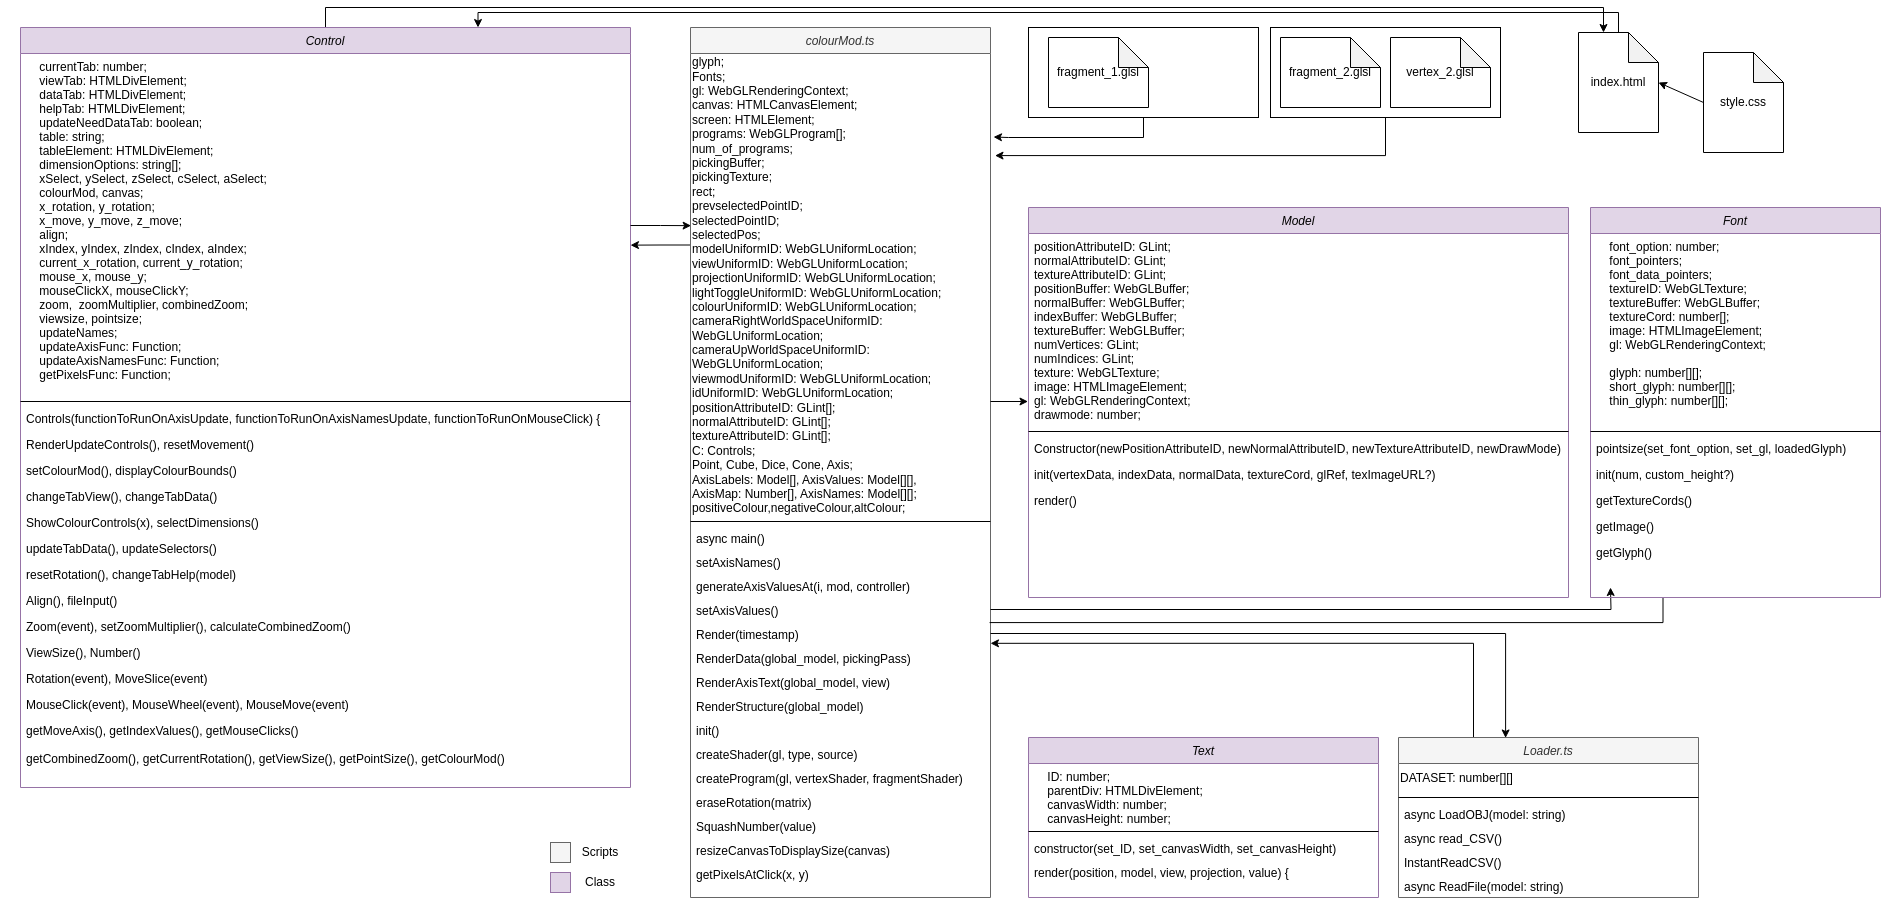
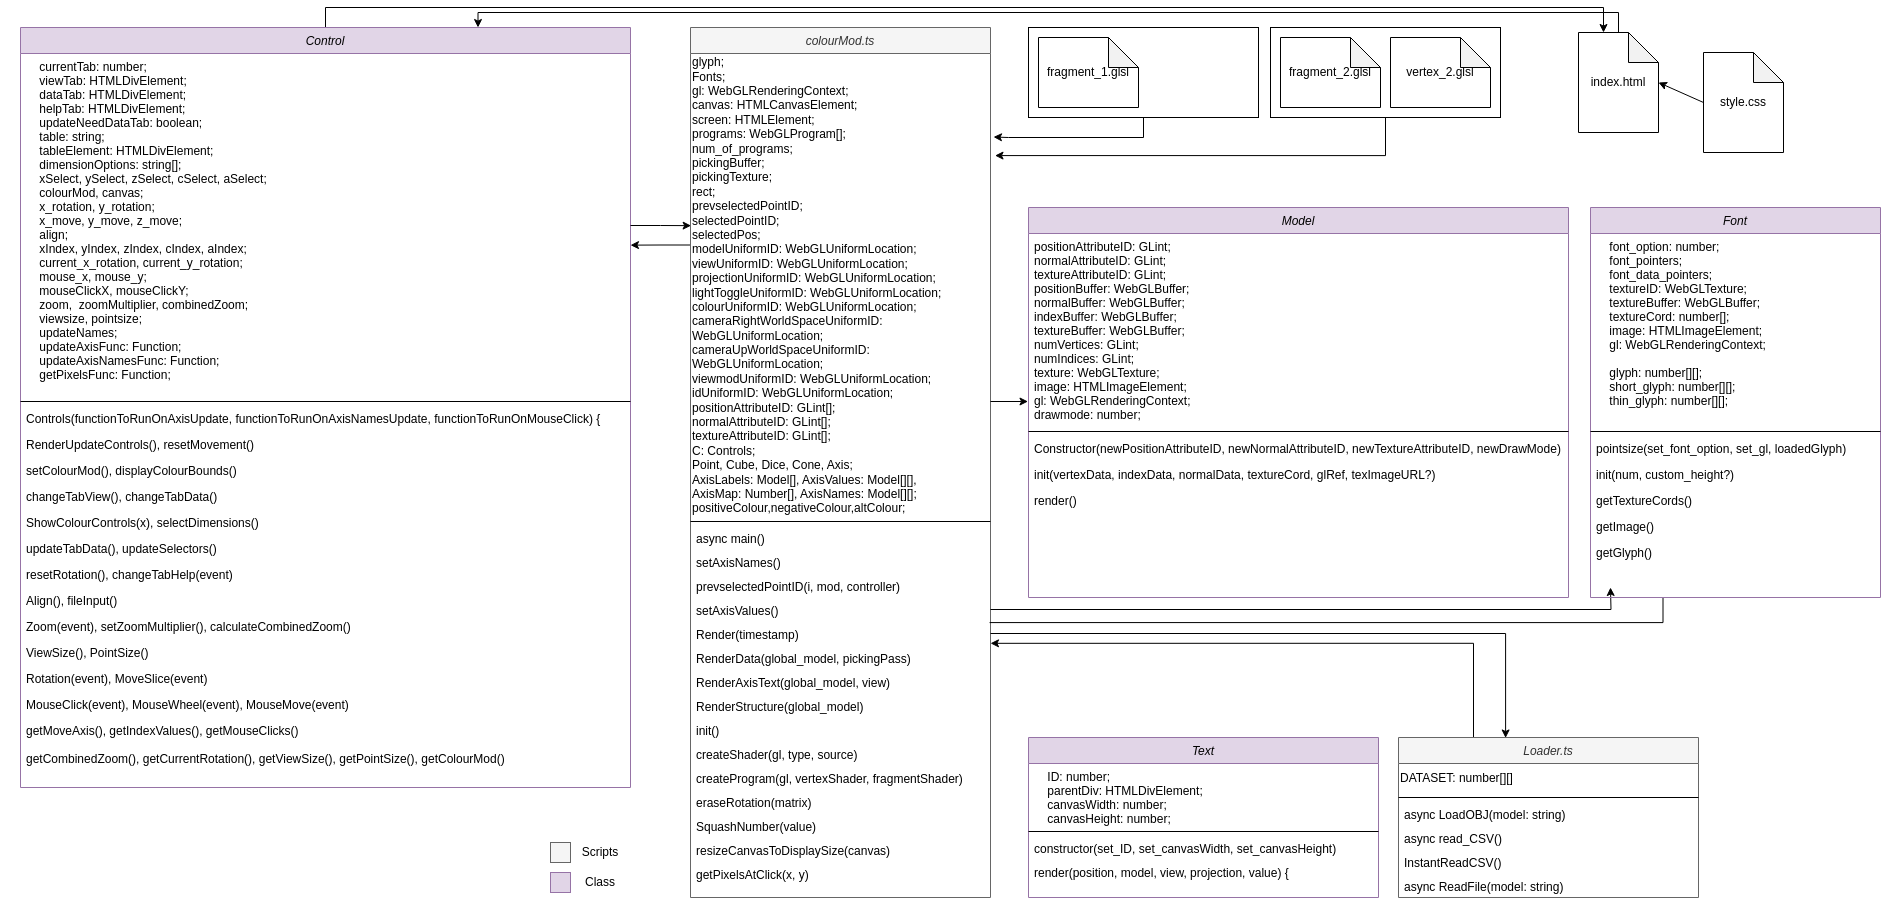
(1099, 73) -> (1089, 73)
(143, 575) -> (144, 575)
(816, 587) -> (813, 587)
(87, 653) -> (94, 653)
